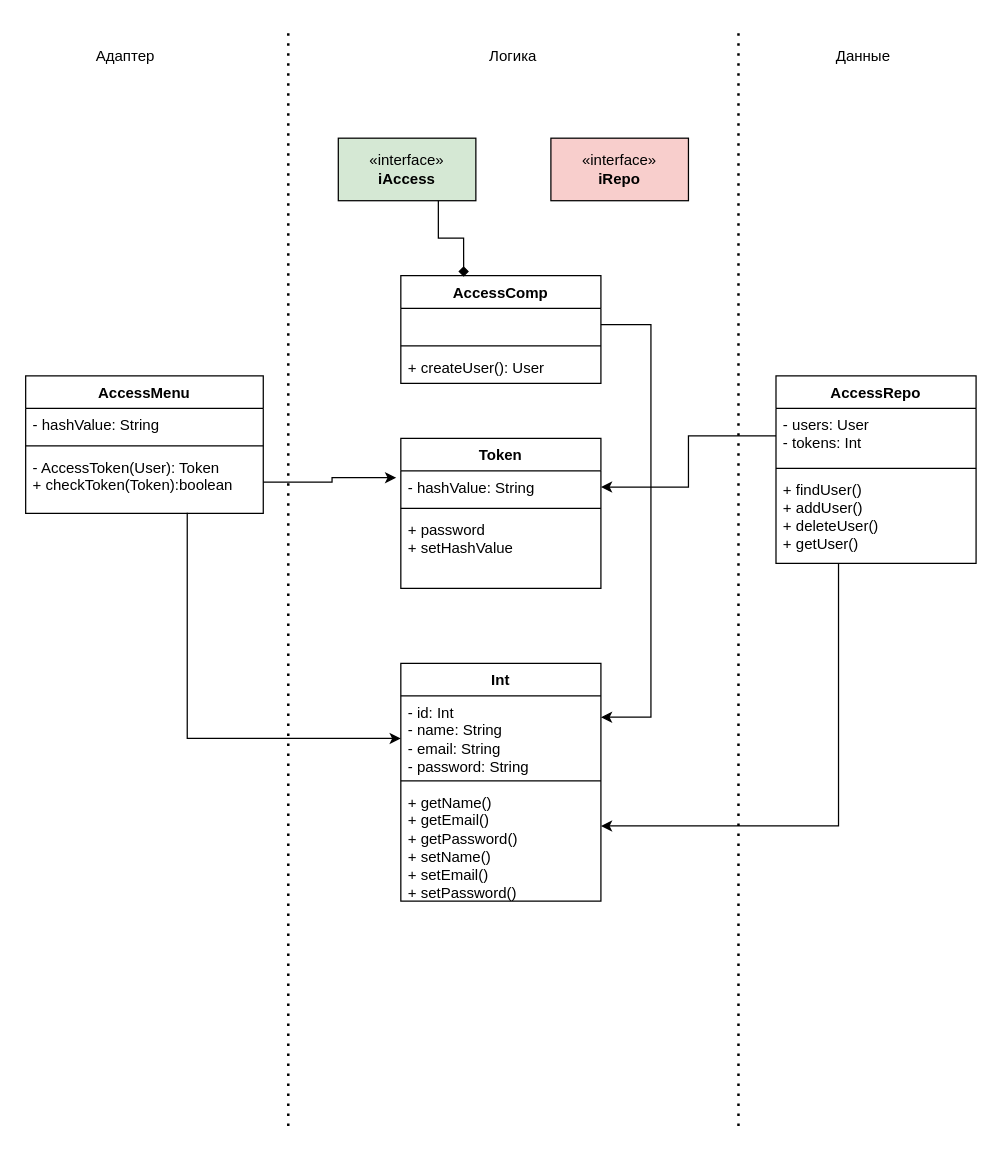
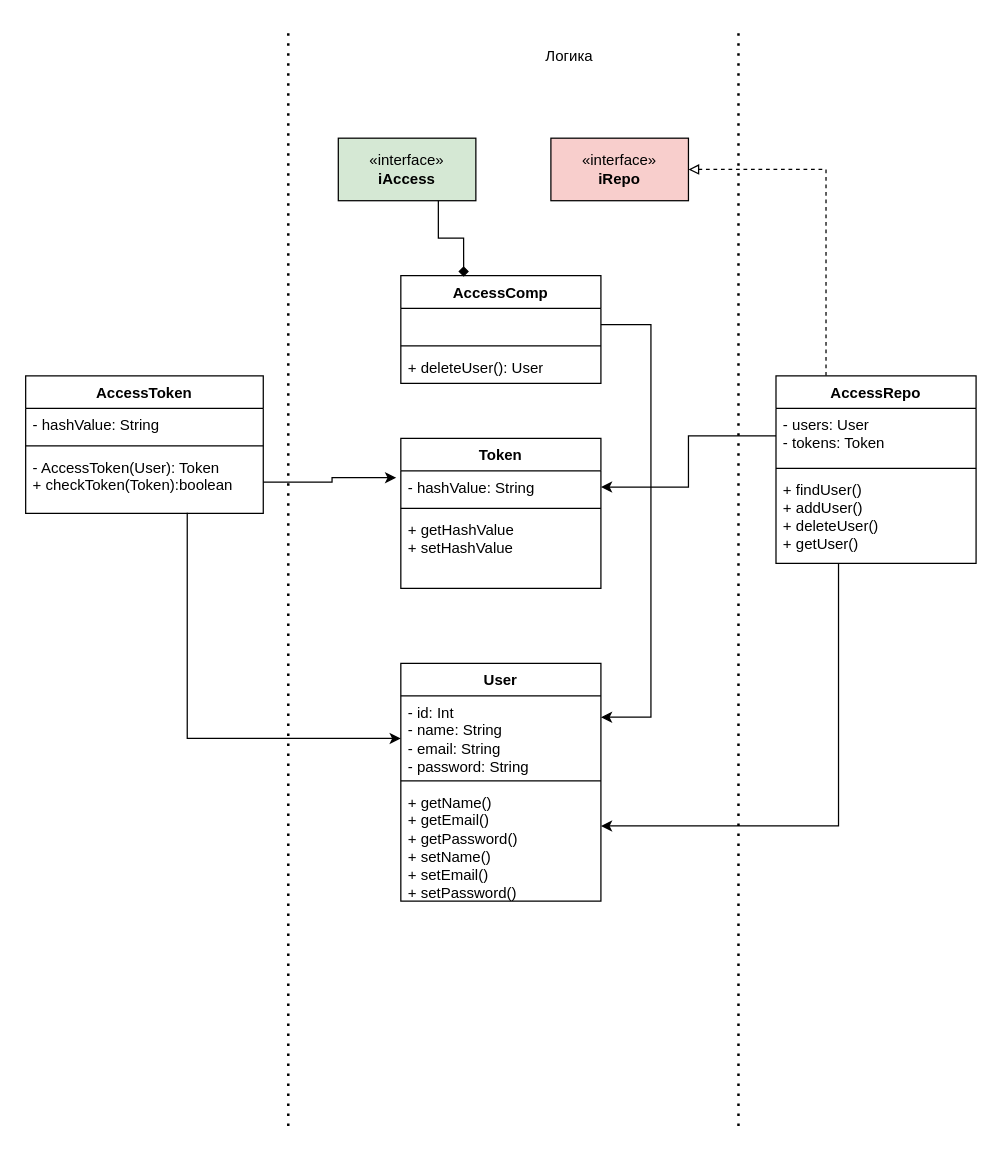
(126, 57) -> none
(513, 57) -> (569, 57)
(863, 57) -> none
none -> (826, 209)
(486, 368) -> (484, 368)
(144, 393) -> (144, 393)
(832, 435) -> (840, 435)
(463, 540) -> (463, 540)
(501, 681) -> (501, 681)
